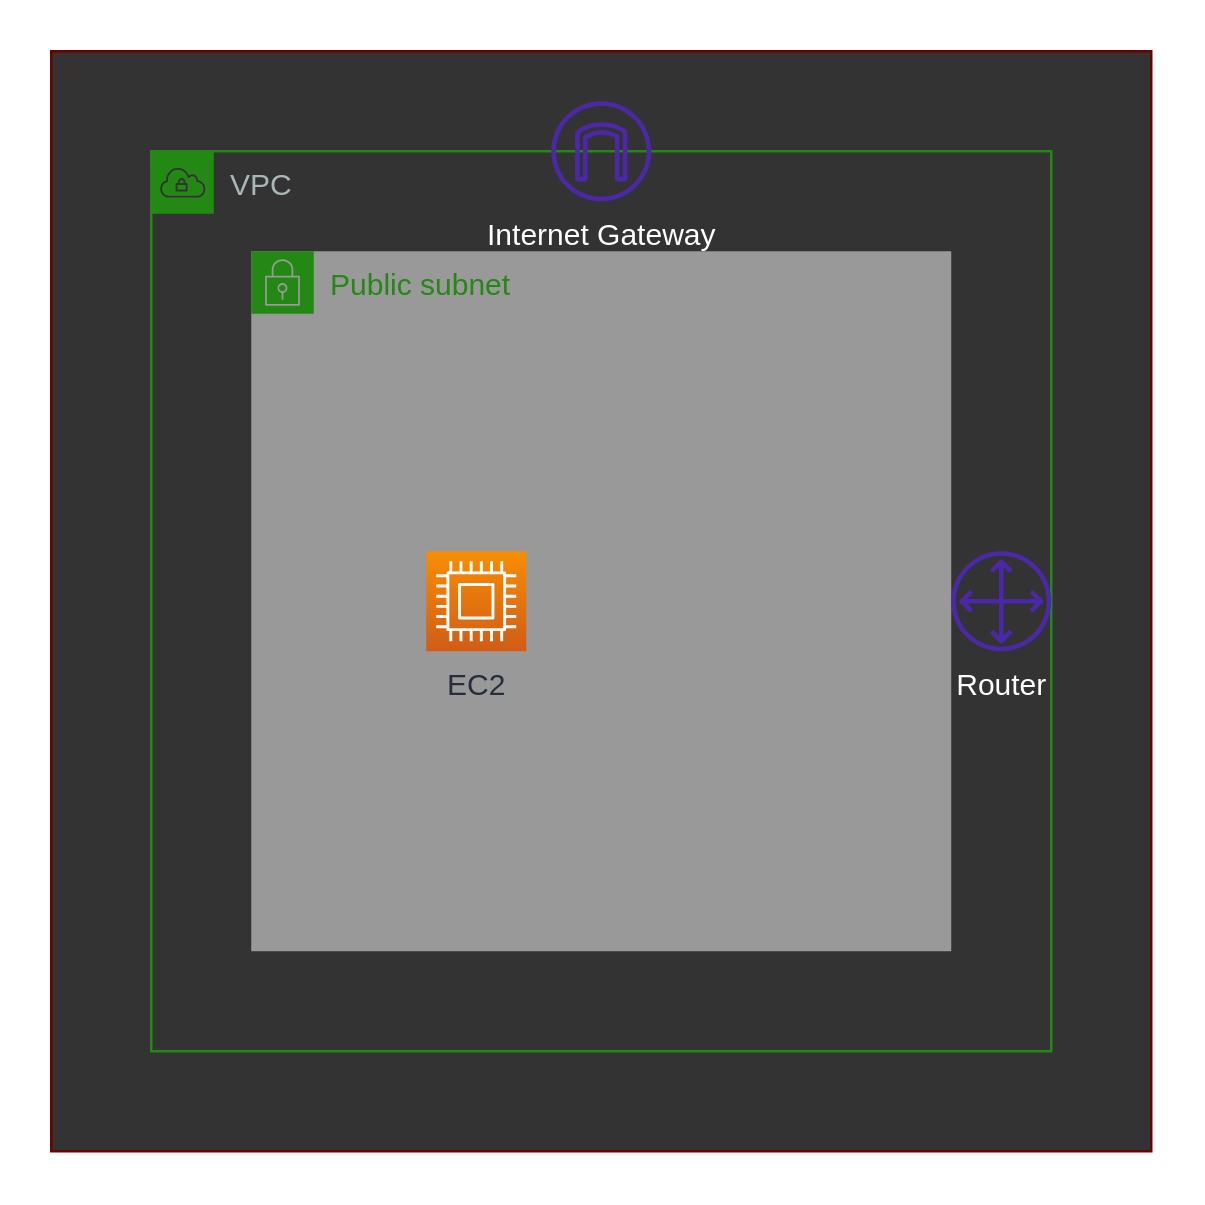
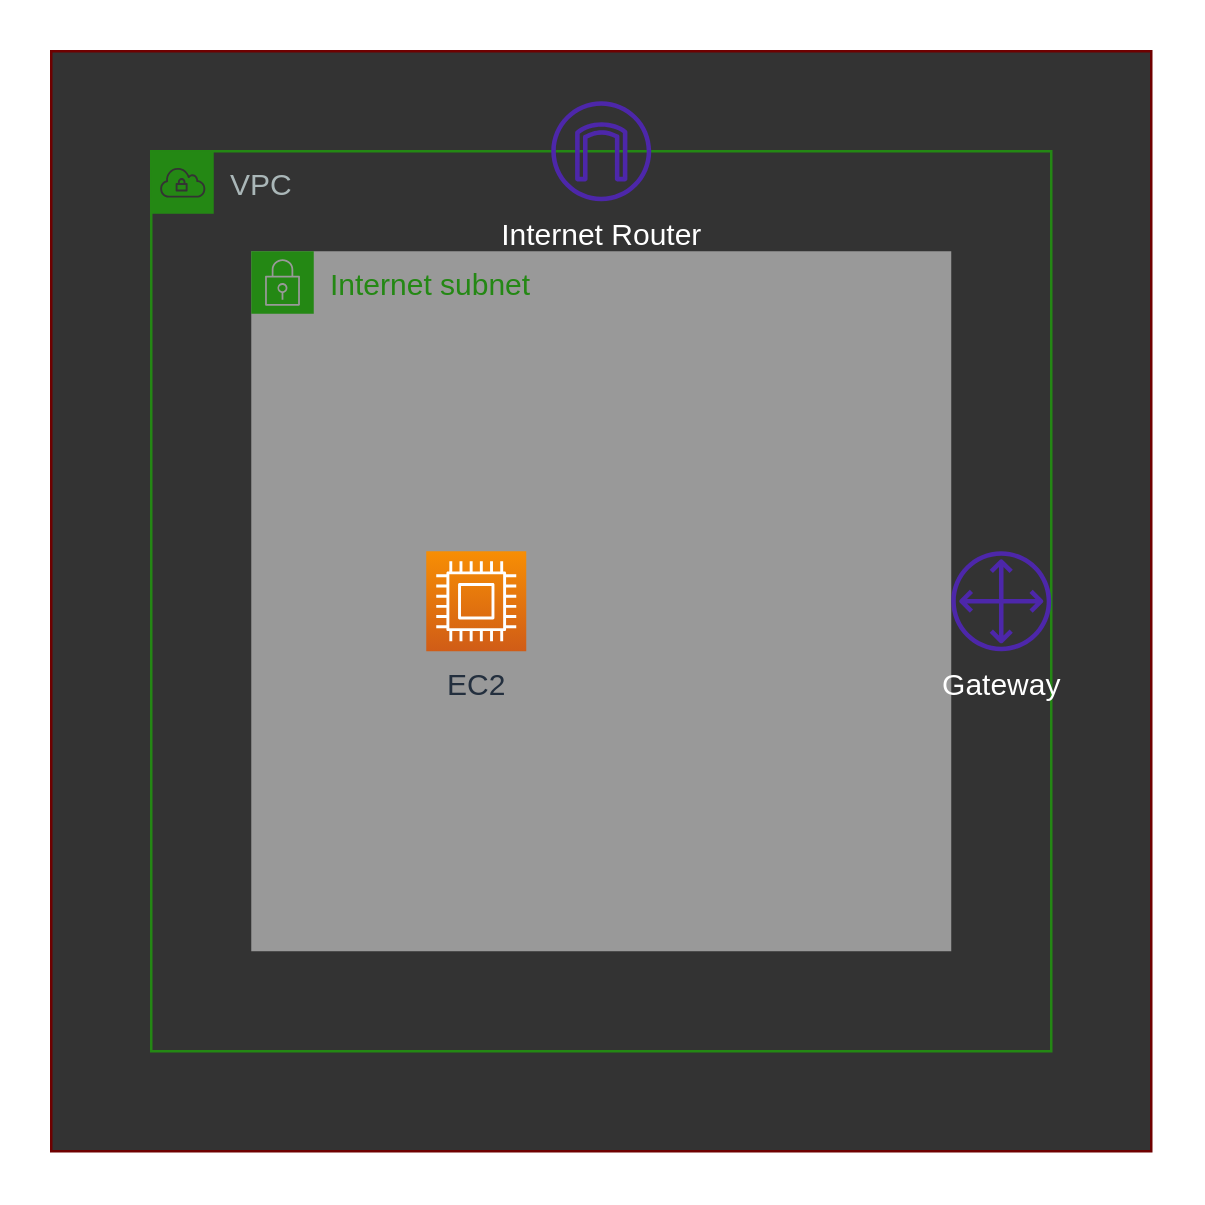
(603, 237) -> (603, 237)
(429, 287) -> (453, 287)
(1003, 687) -> (1003, 687)
